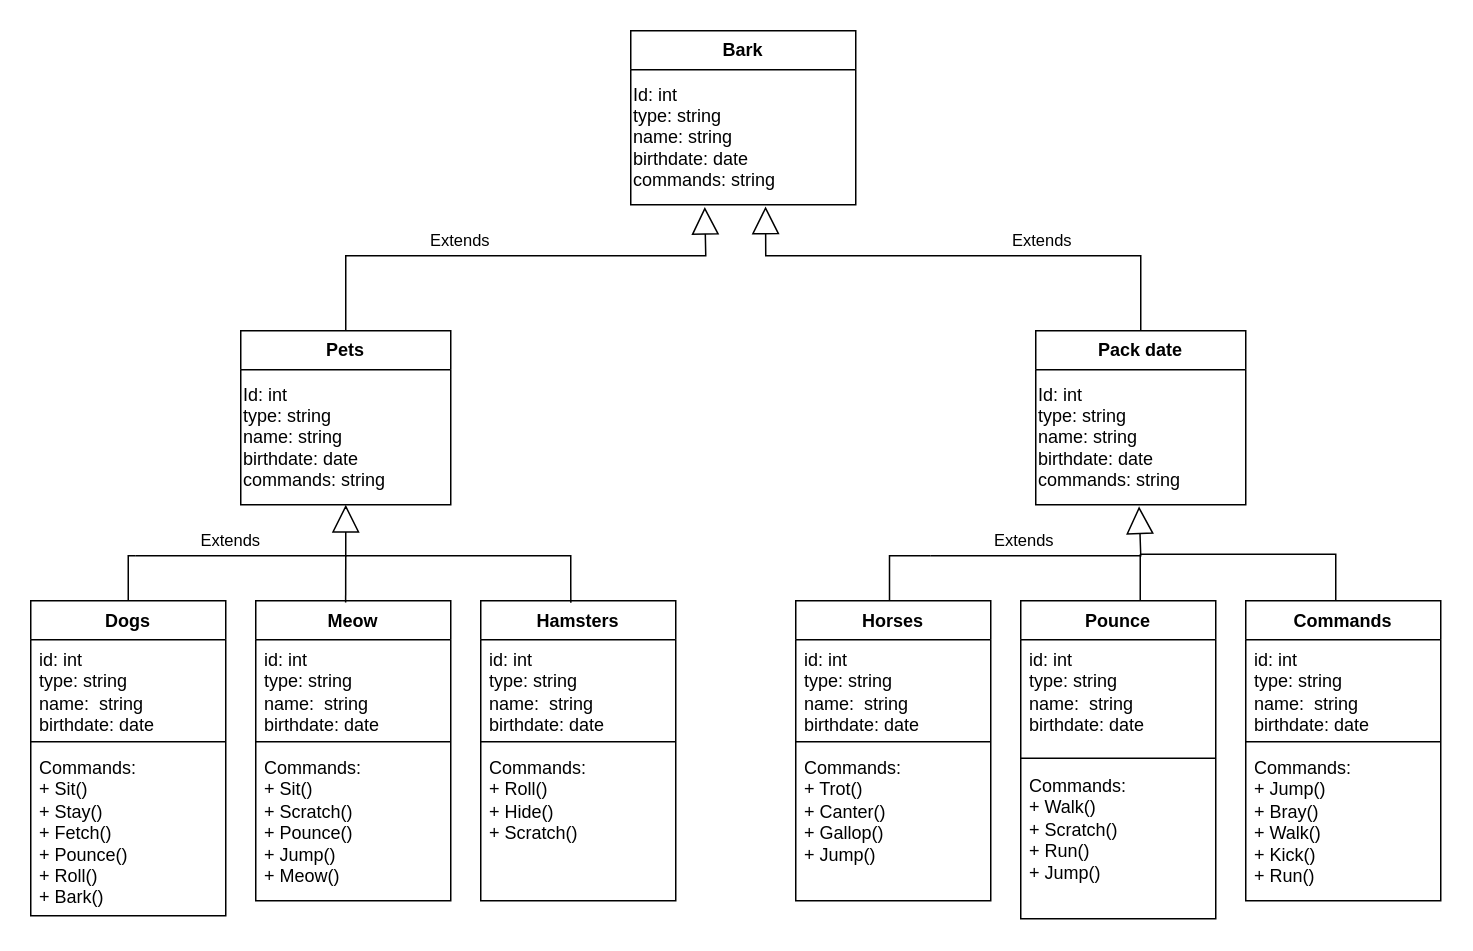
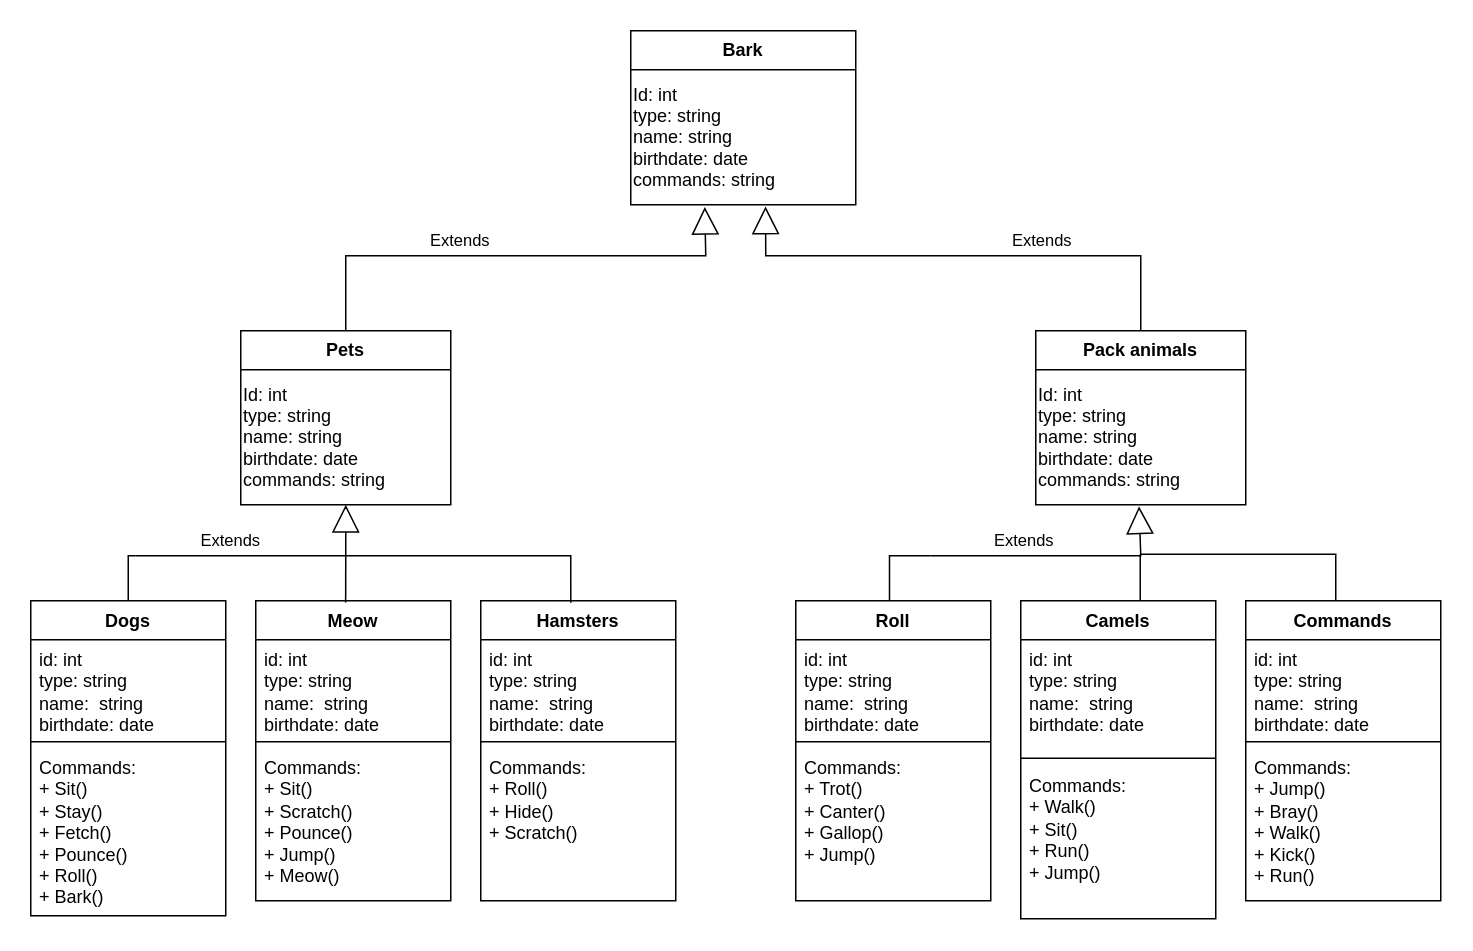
(1141, 350) -> (1141, 350)
(893, 622) -> (893, 622)
(1118, 622) -> (1118, 622)
(1083, 830) -> (1073, 830)
